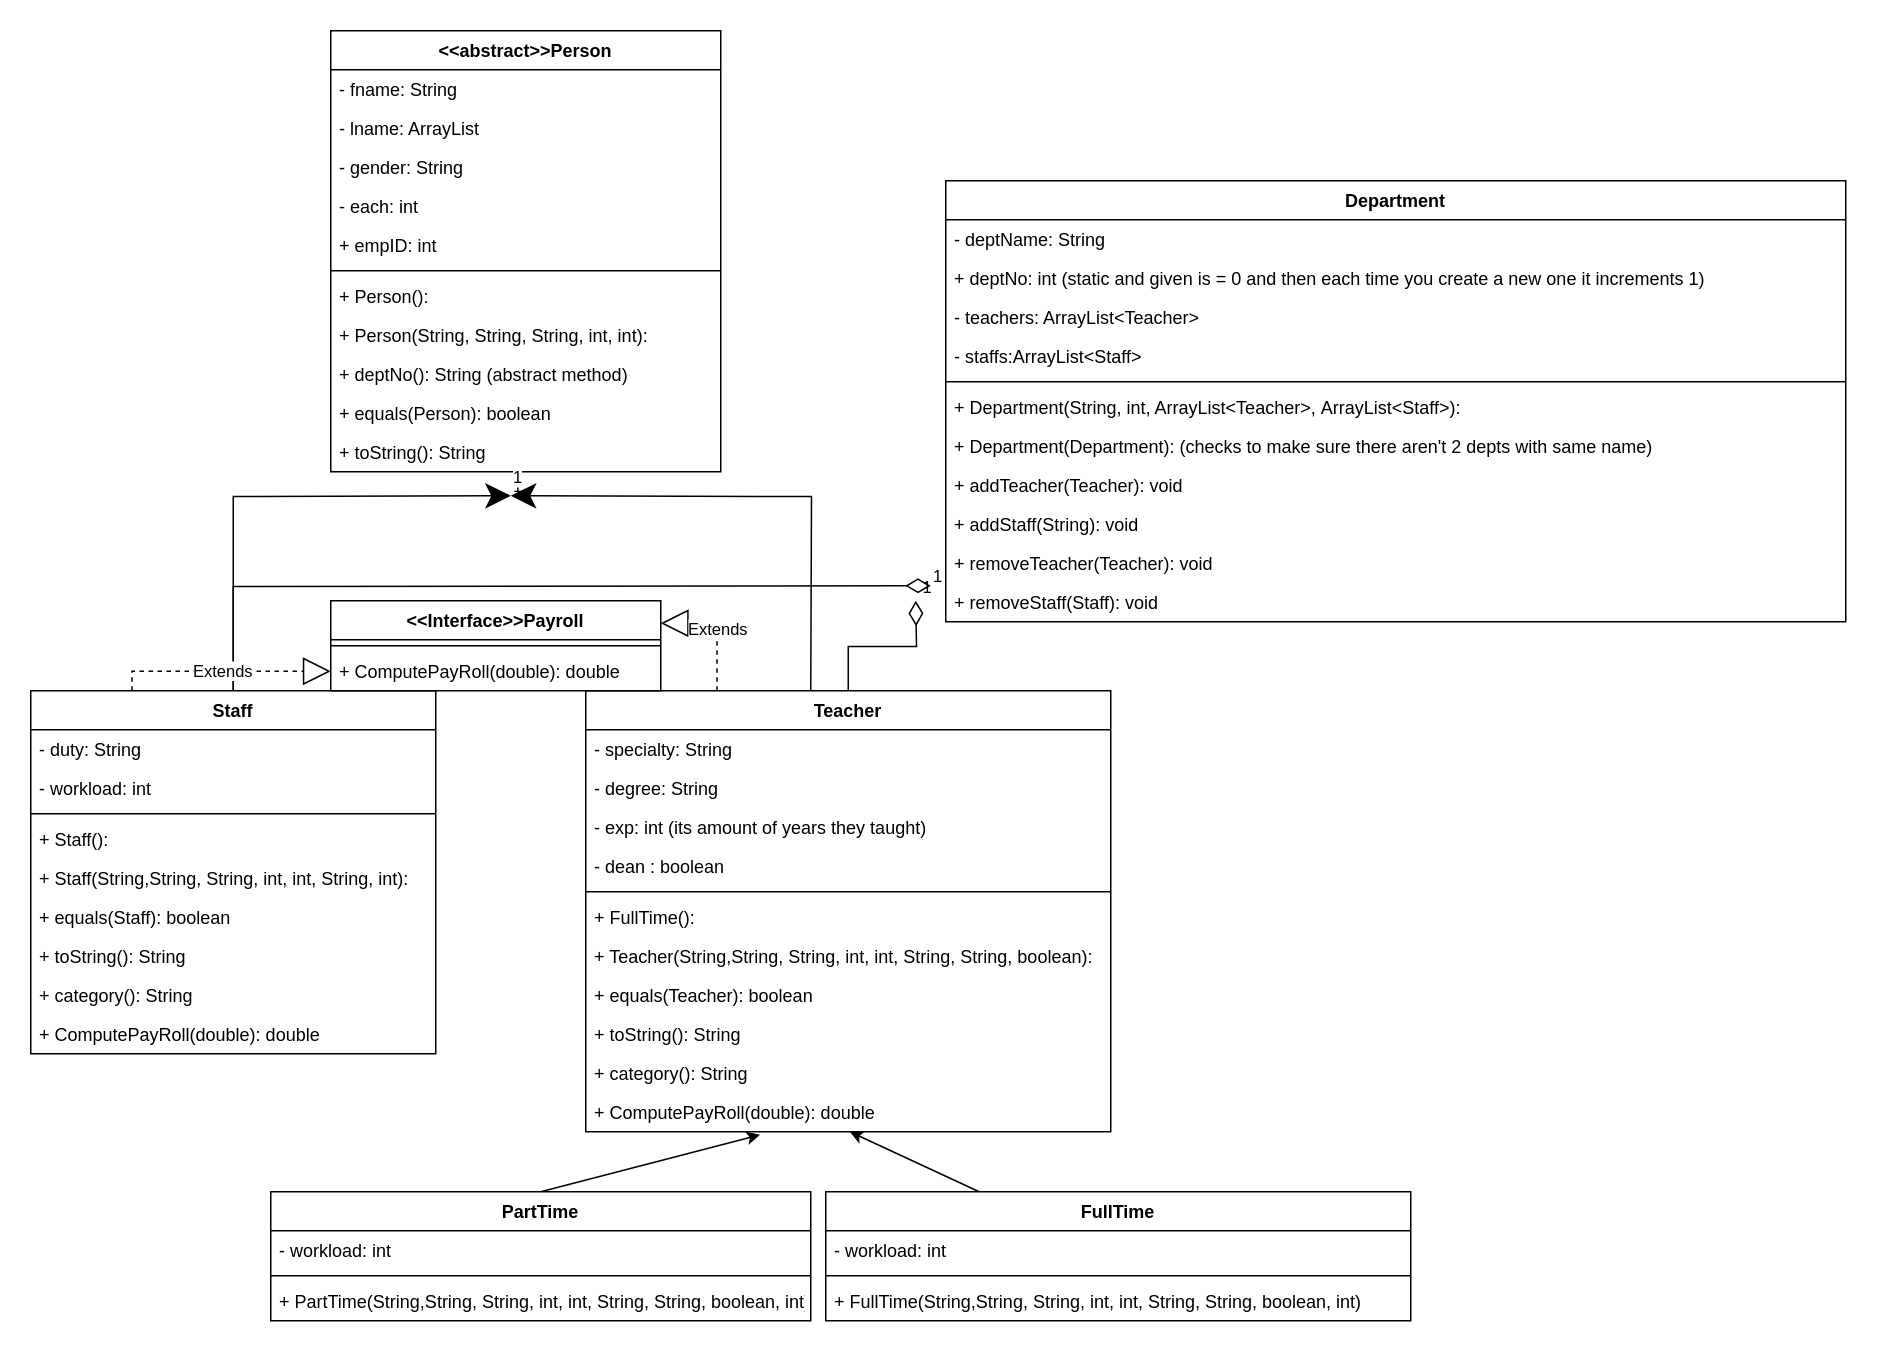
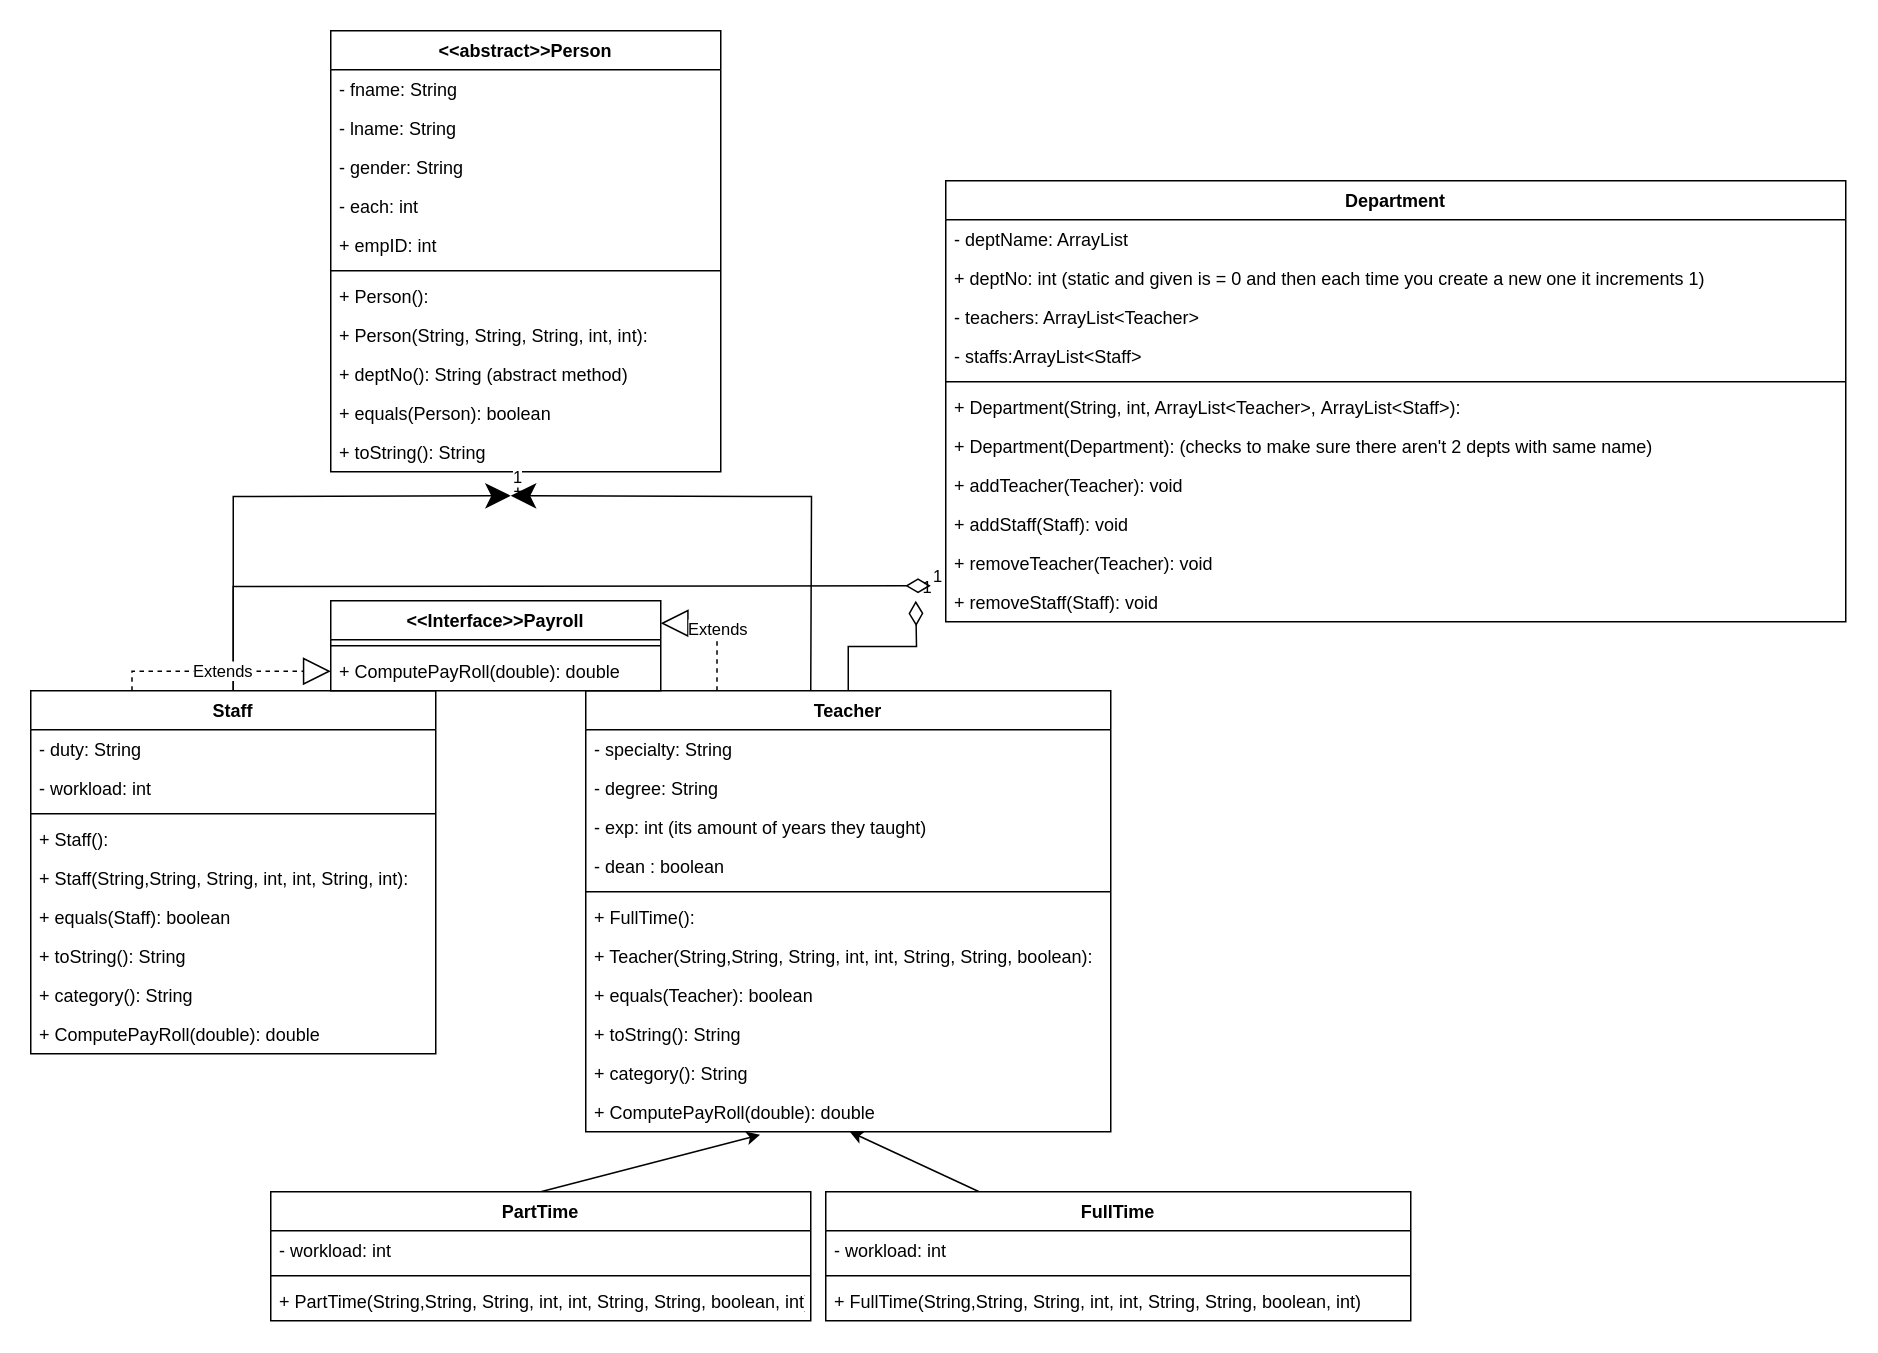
(418, 129) -> (403, 129)
(1035, 240) -> (1050, 240)
(1063, 525) -> (1061, 525)
